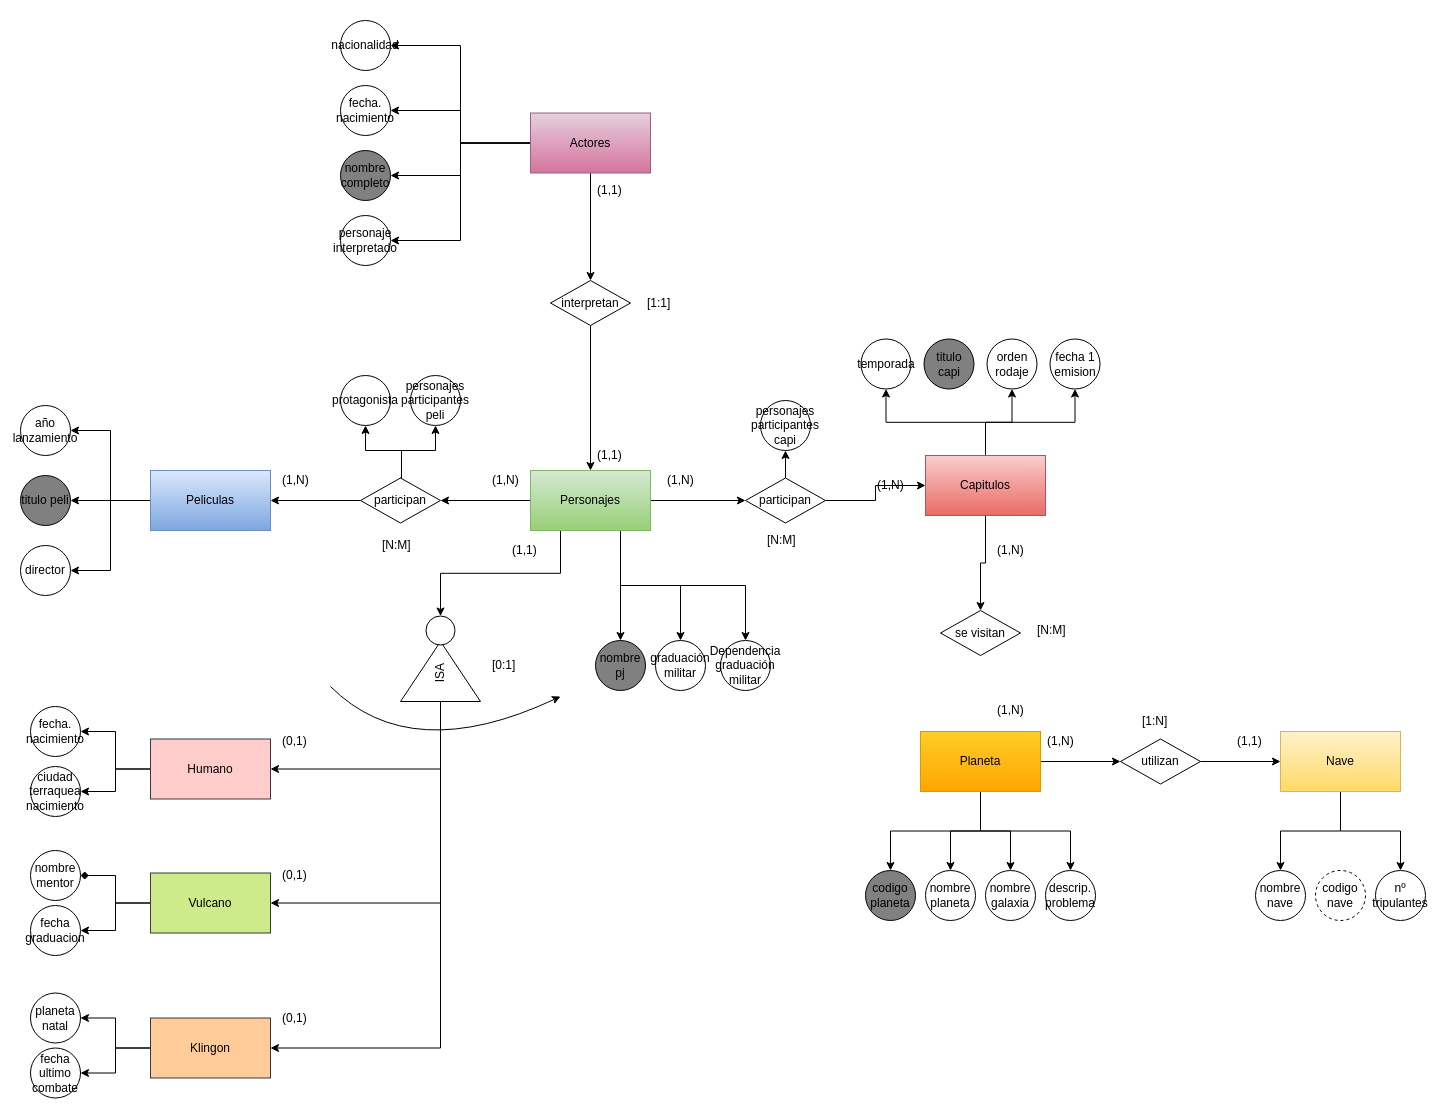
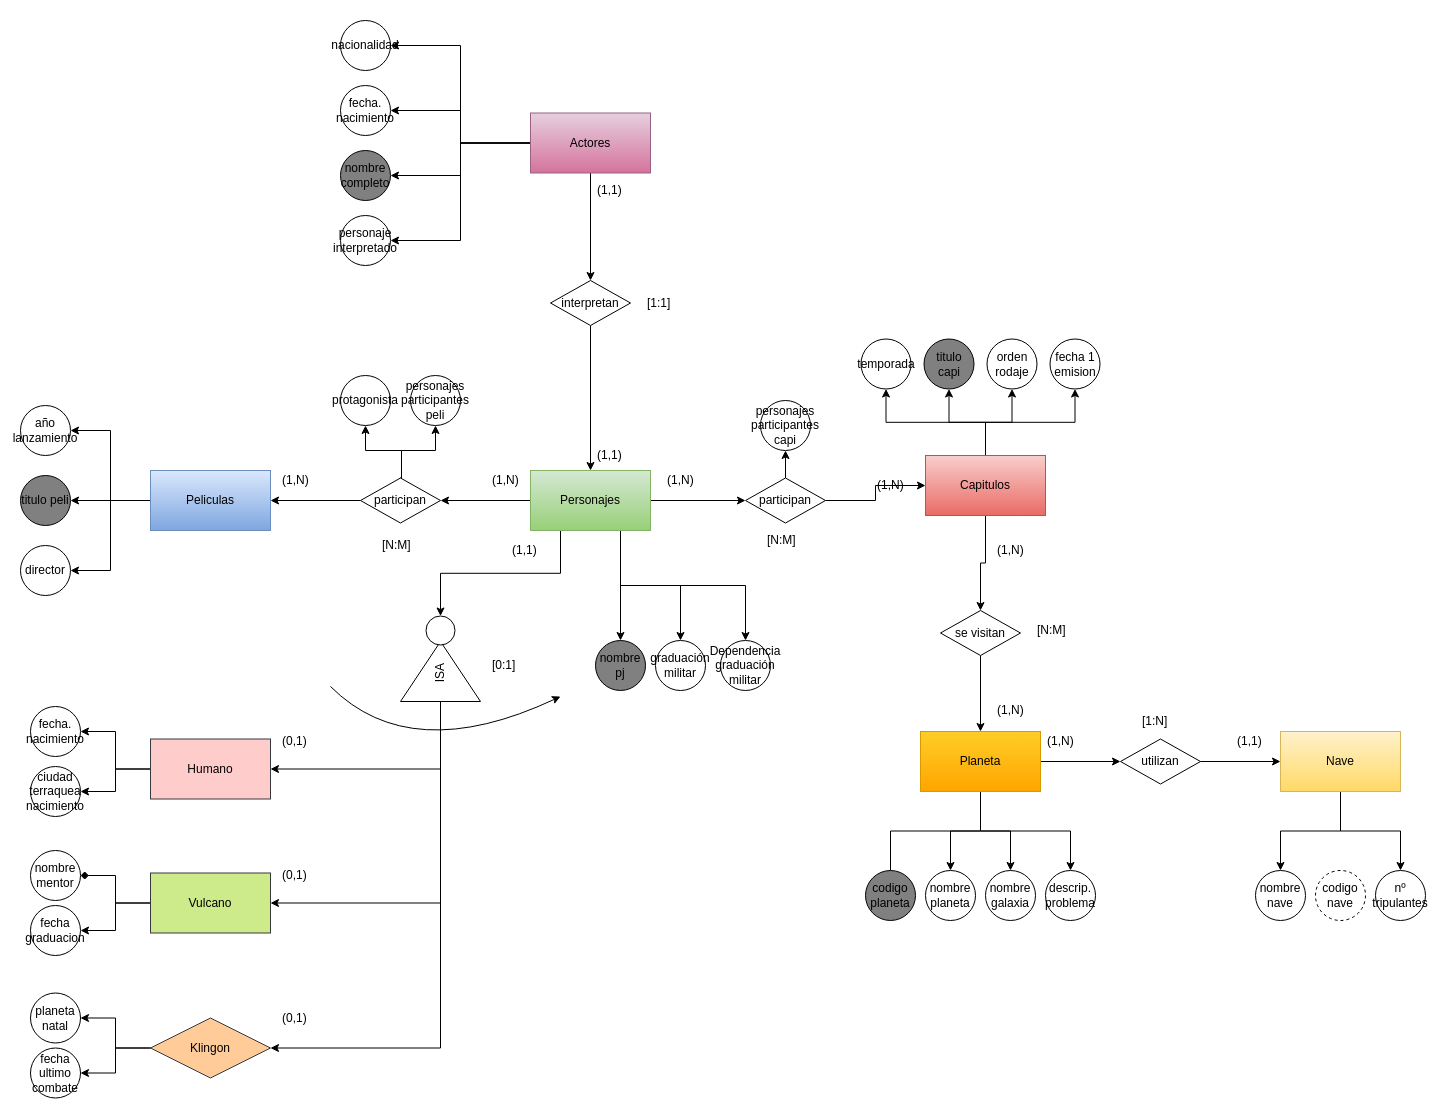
none -> (949, 408)
none -> (981, 690)
(891, 862) -> (891, 865)
(211, 1048) -> (211, 1048)
